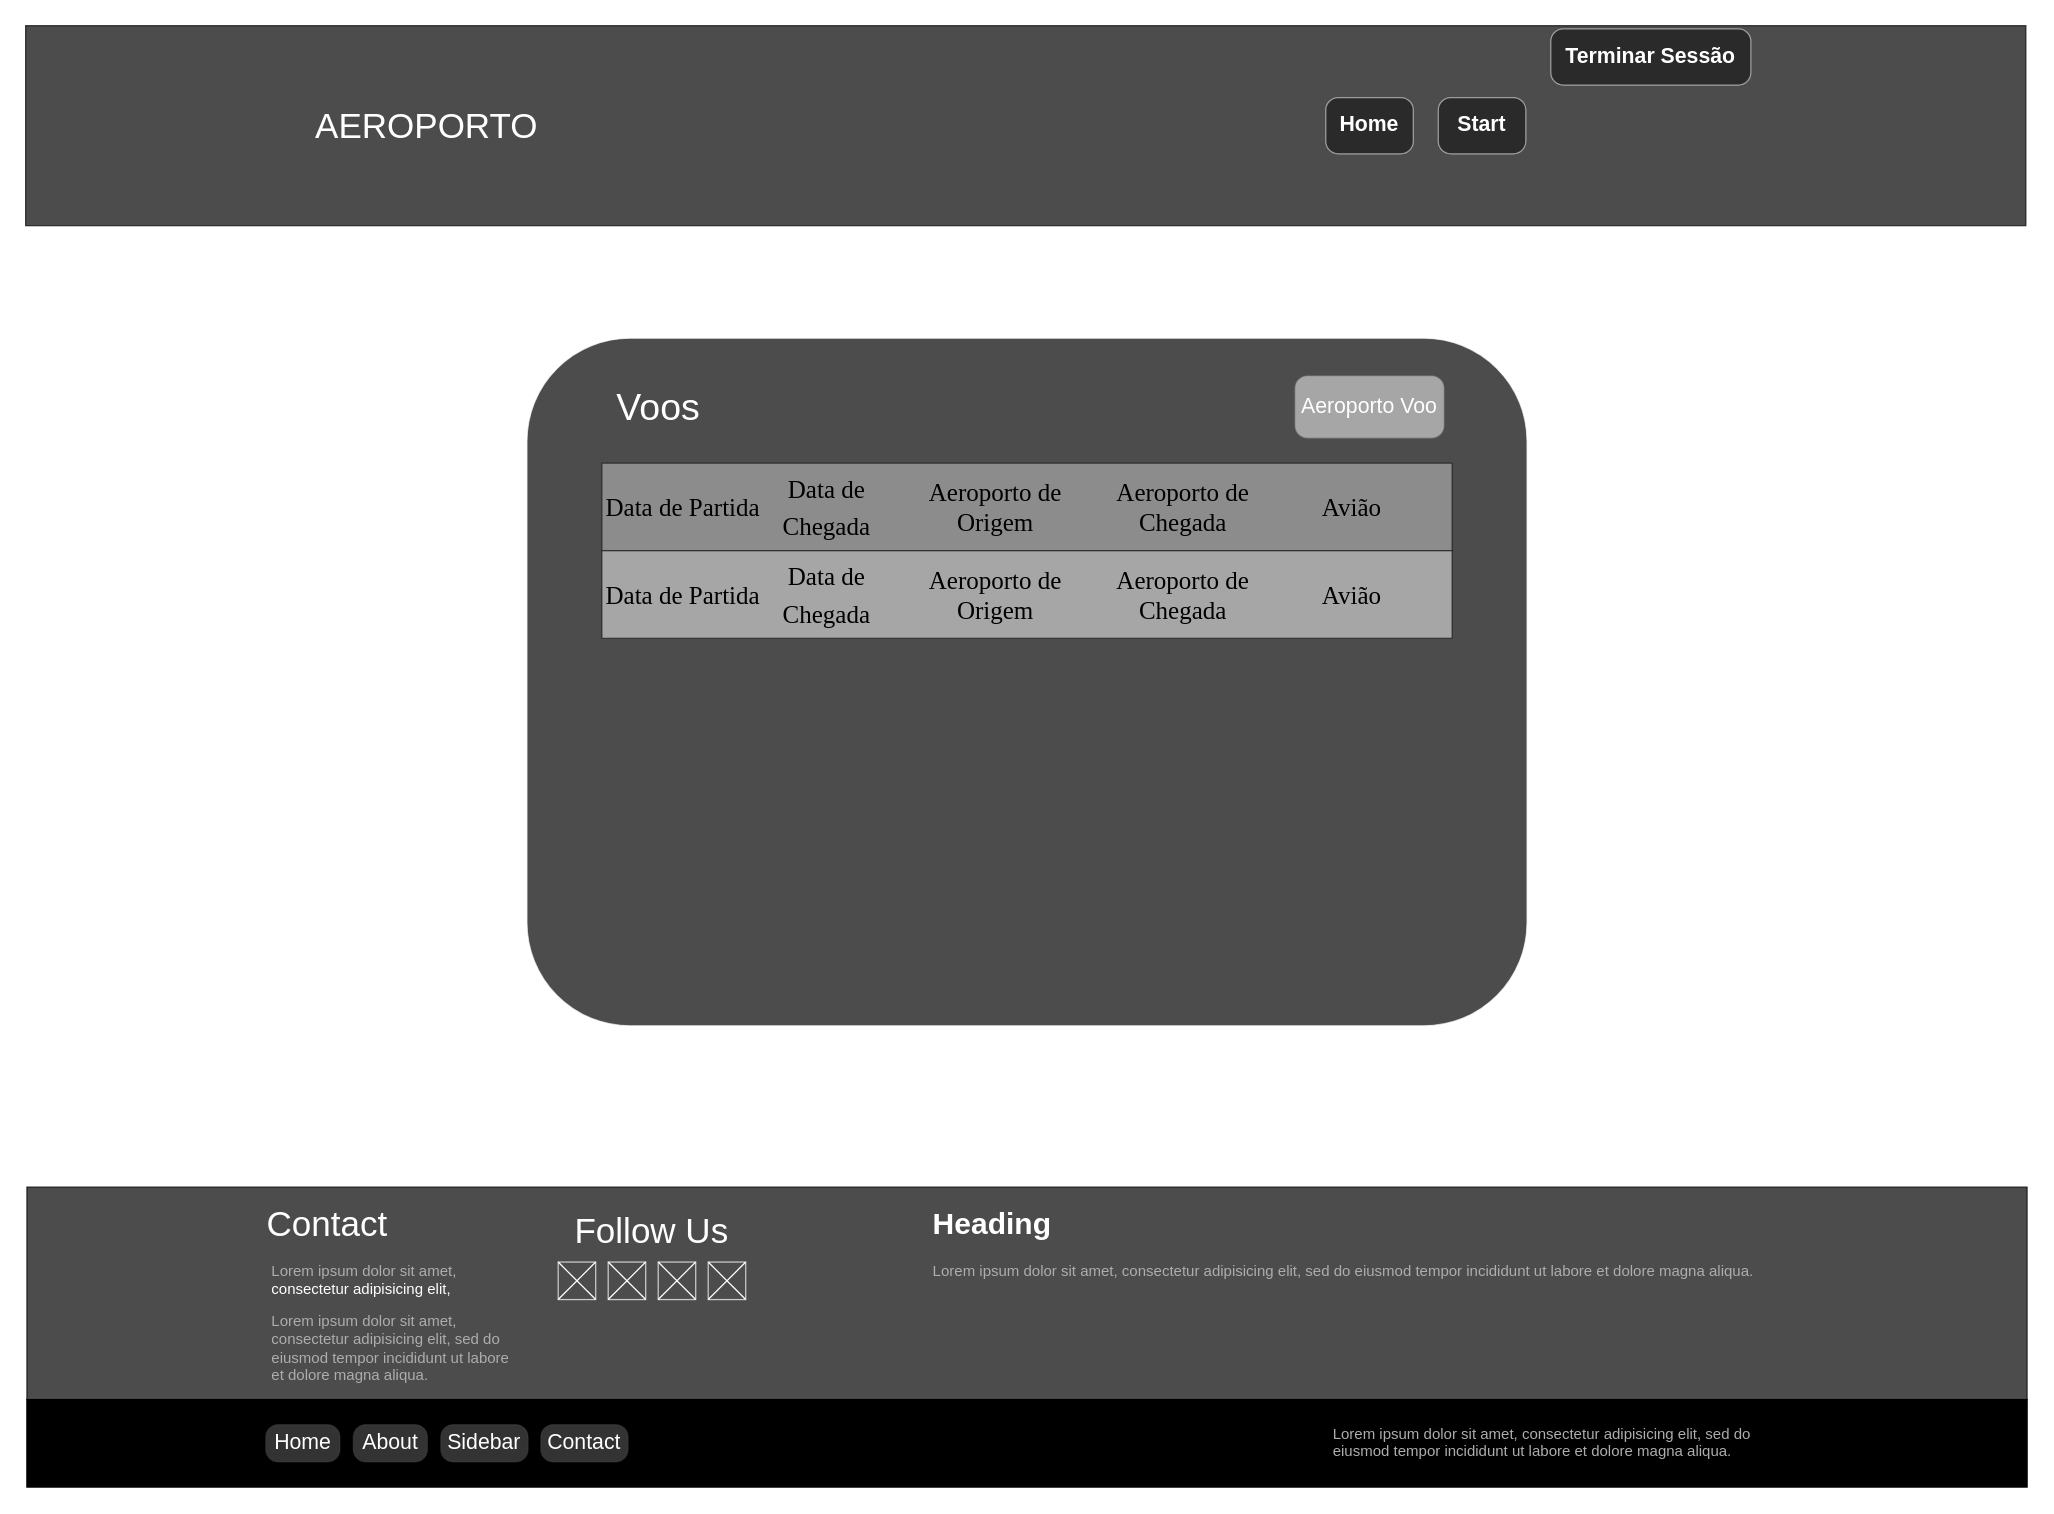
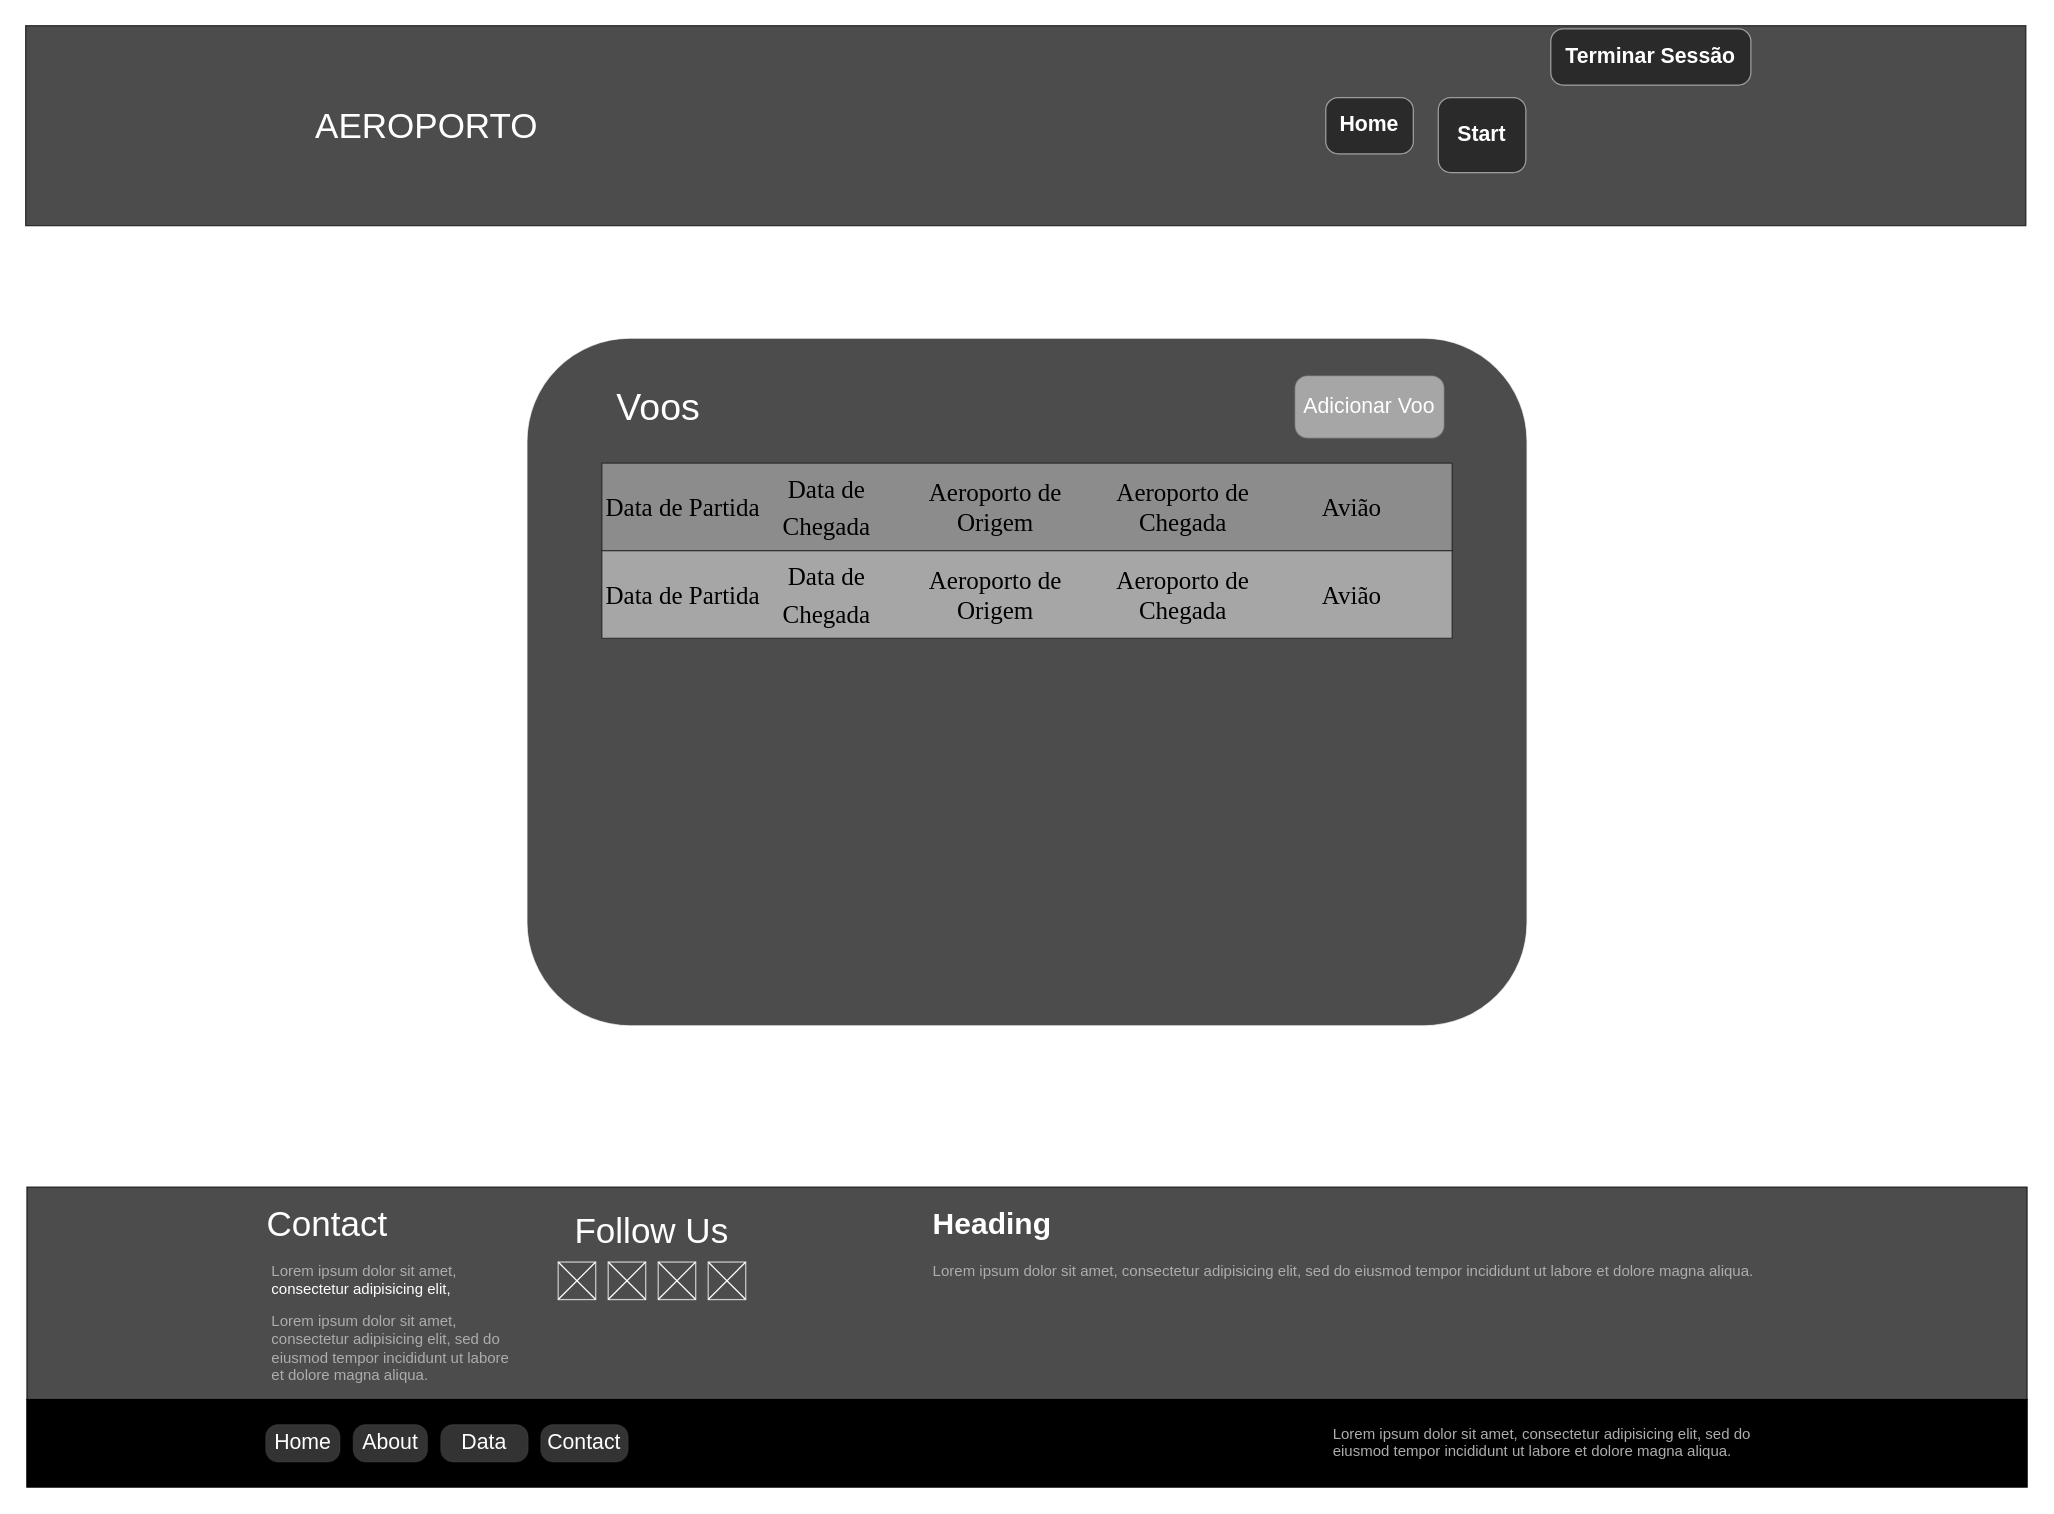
(1482, 126) -> (1482, 135)
(1369, 407) -> (1369, 407)
(484, 1443) -> (484, 1443)
